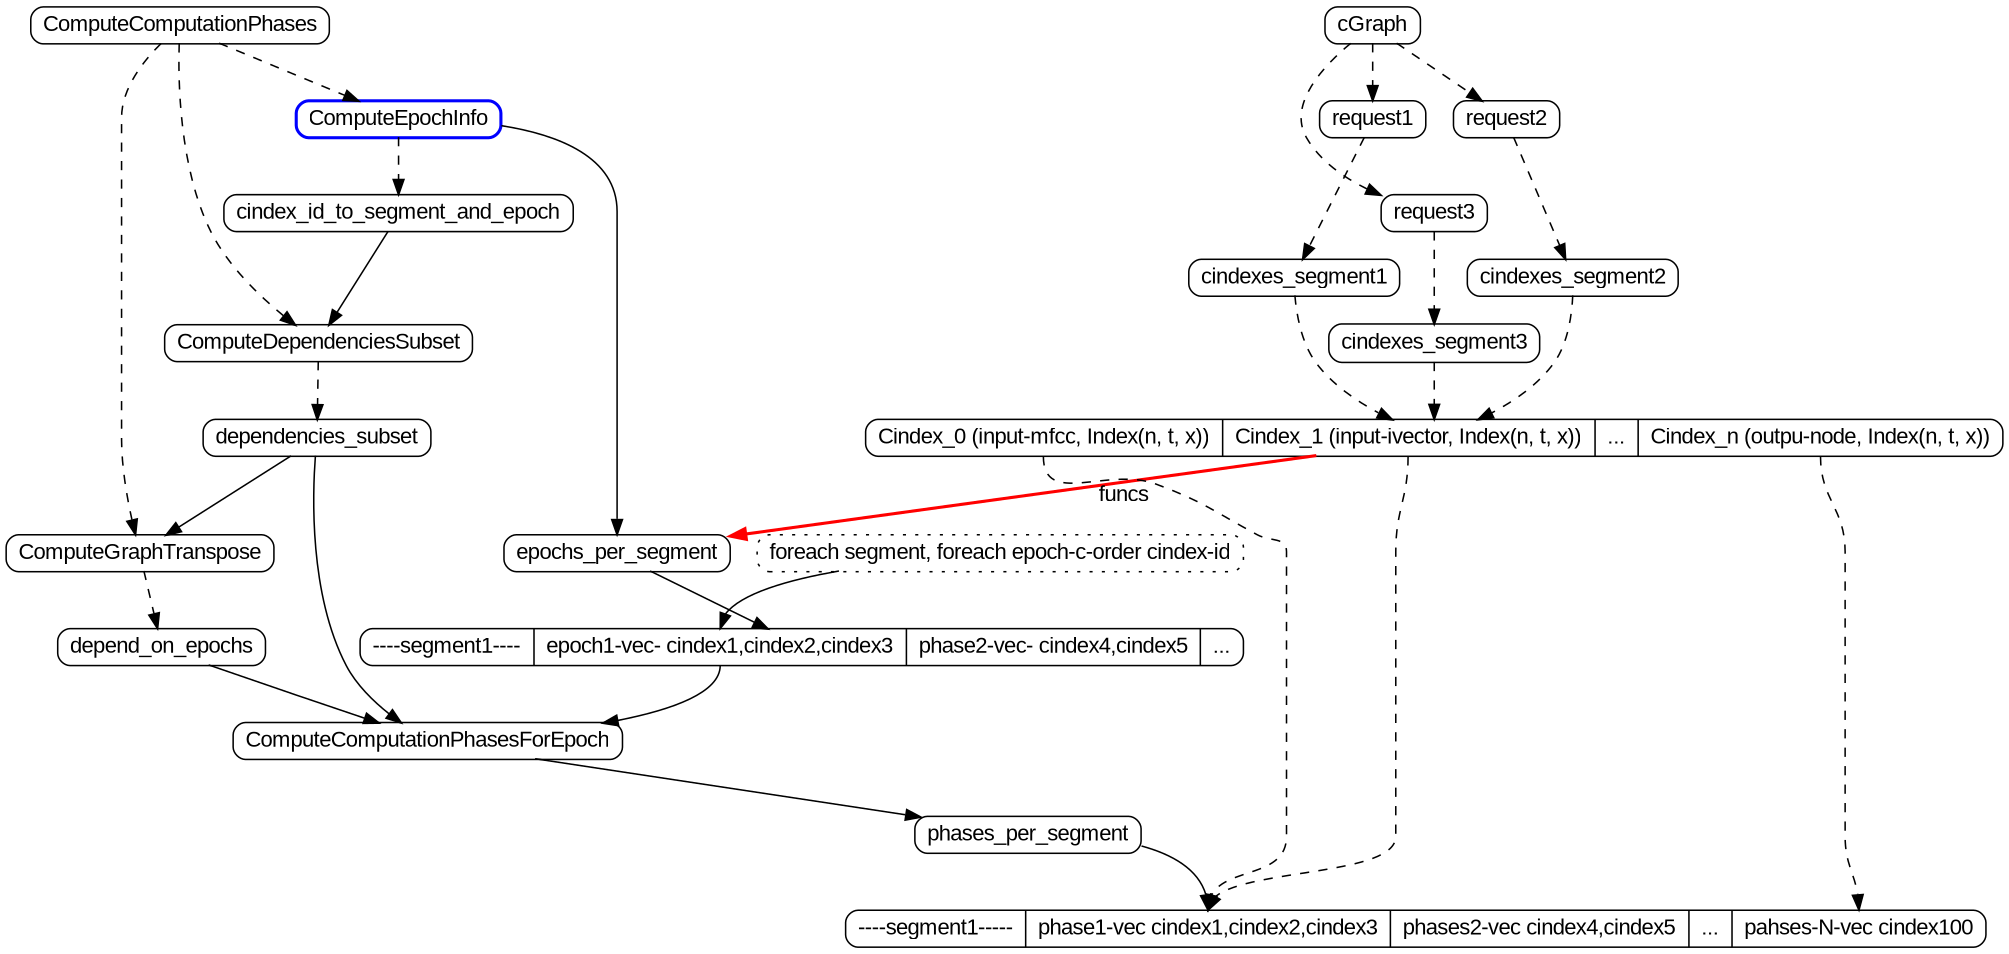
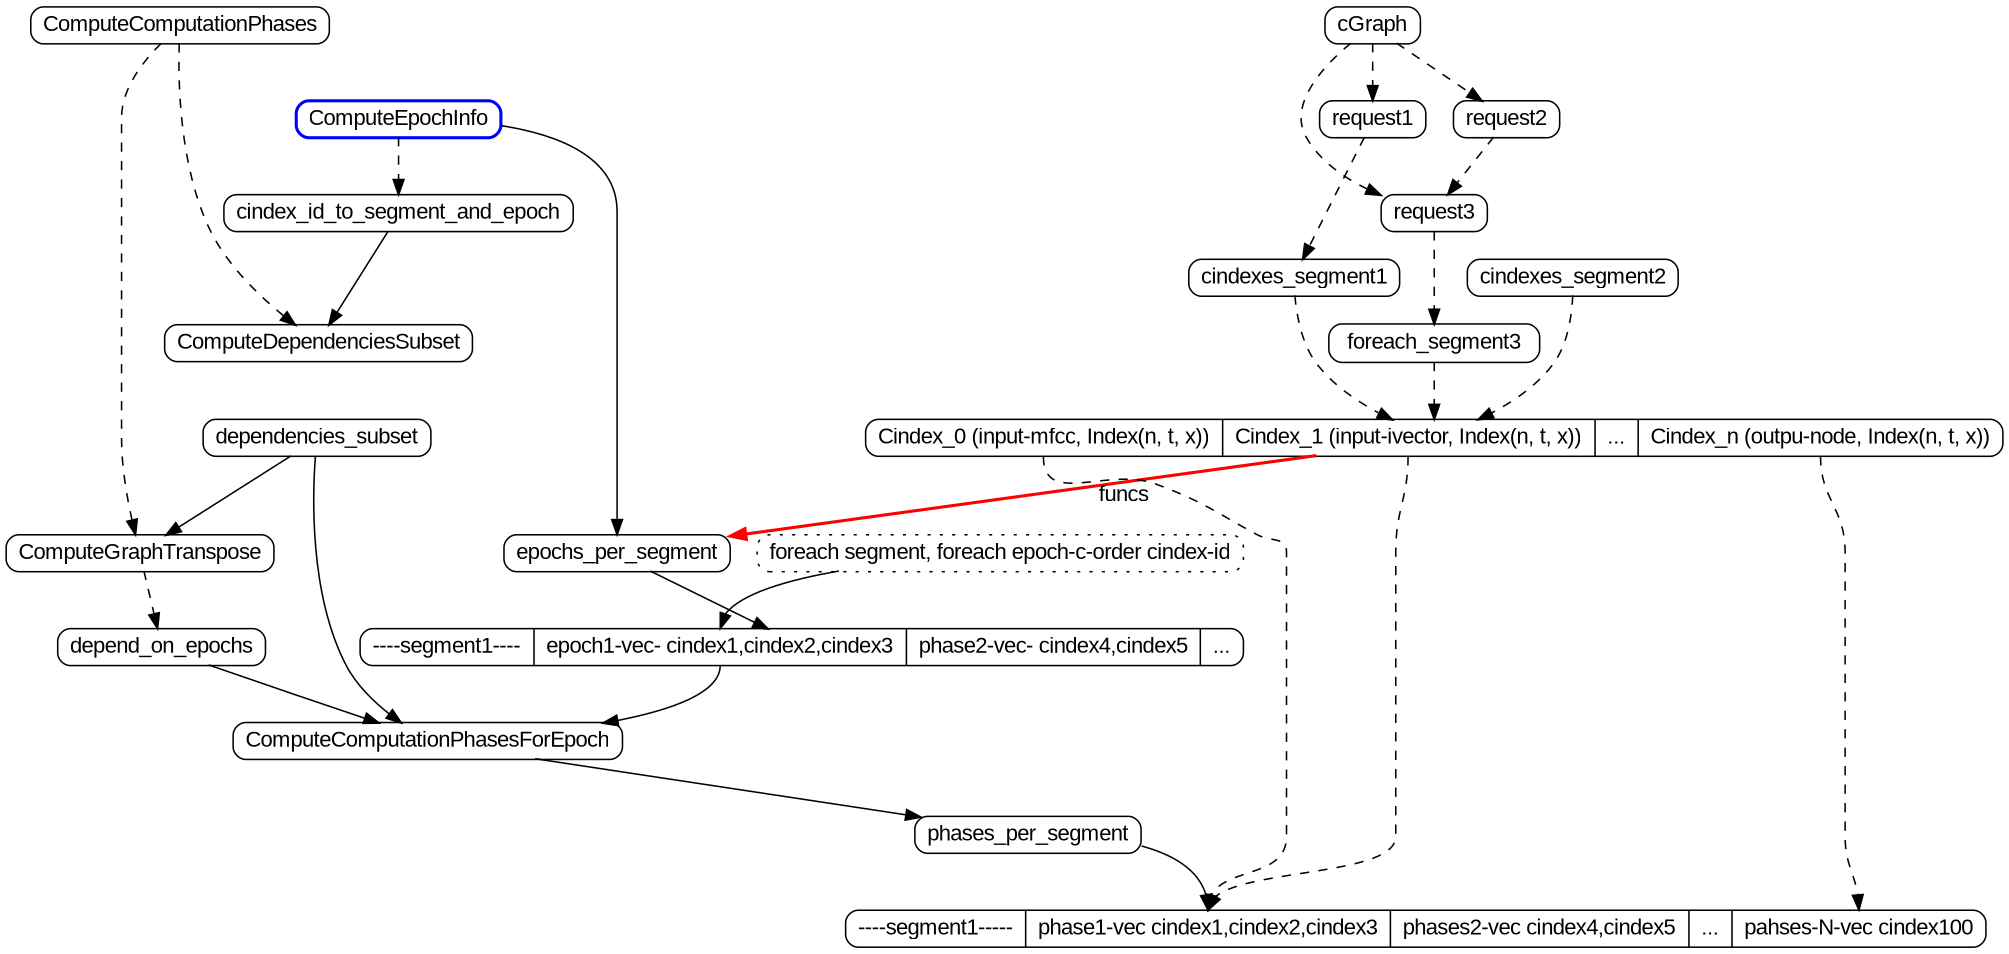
(282, 69) -> none
(1537, 191) -> (1476, 160)
(1434, 343) -> (1434, 343)
(318, 383) -> none
